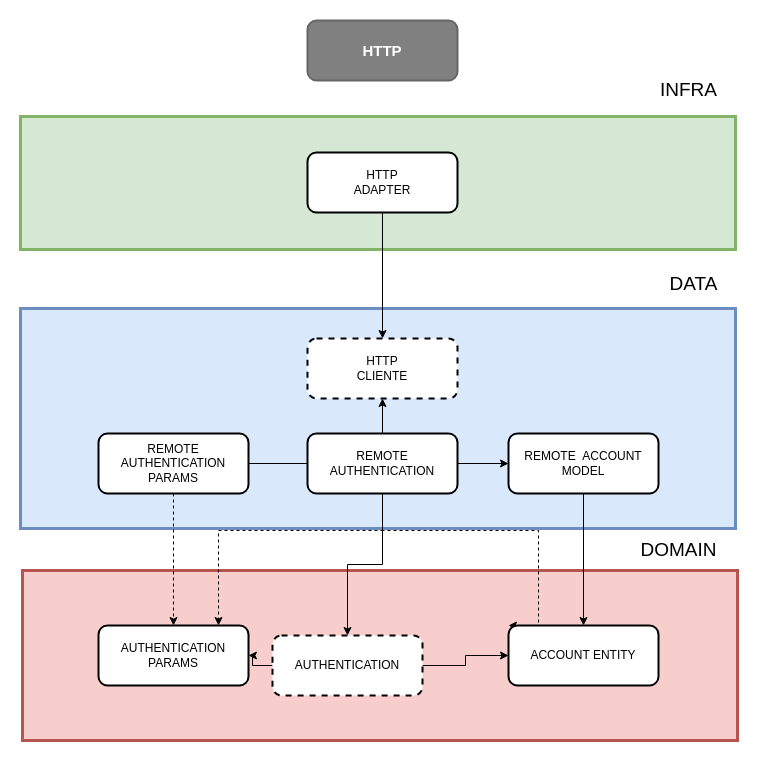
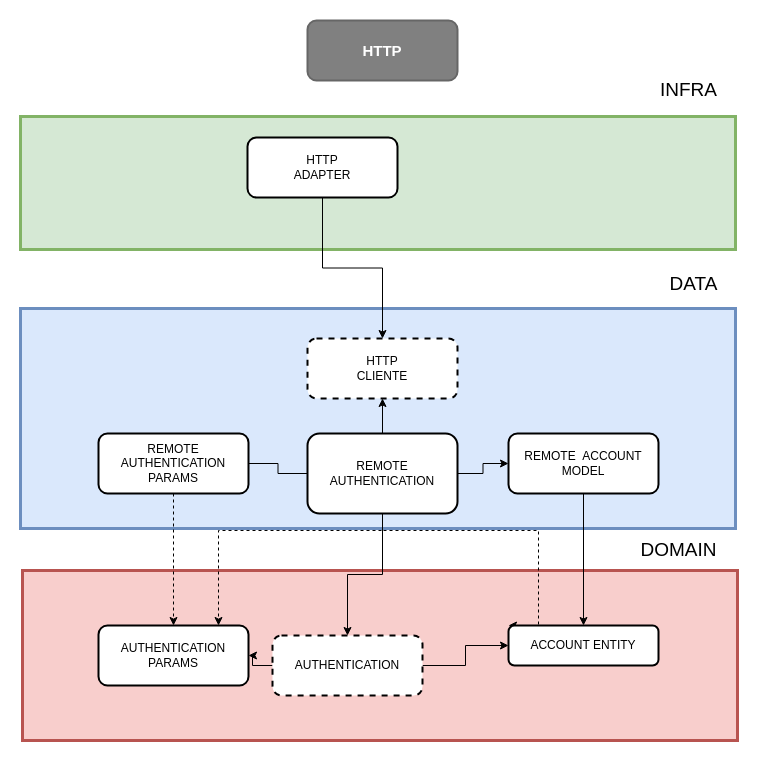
(383, 183) -> (323, 168)
(383, 464) -> (383, 474)
(584, 656) -> (584, 646)
